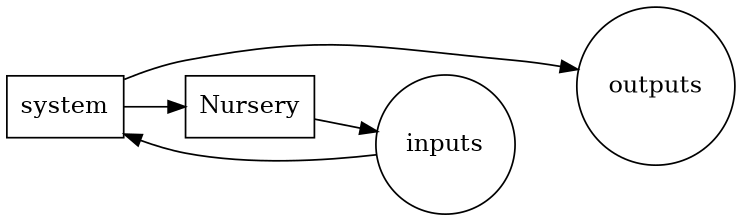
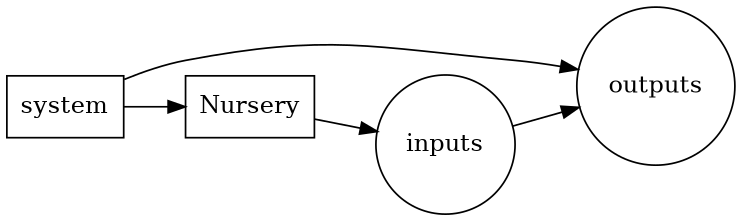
(258, 160) -> (538, 119)
